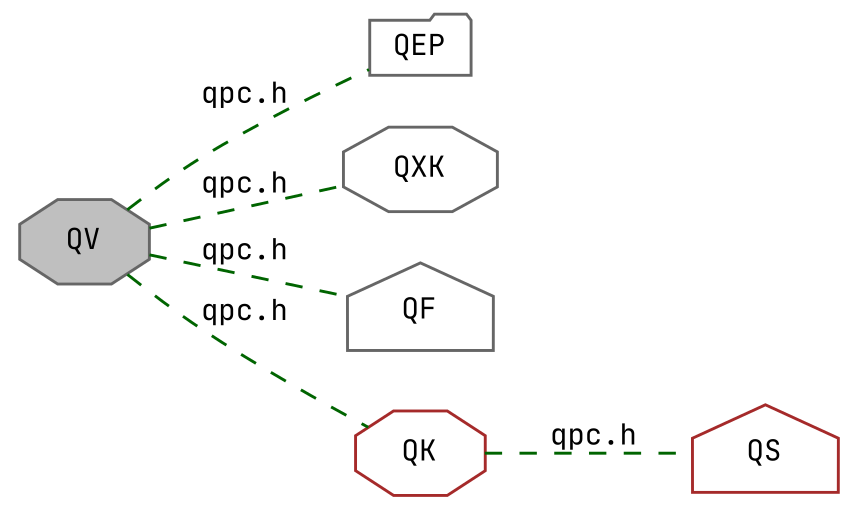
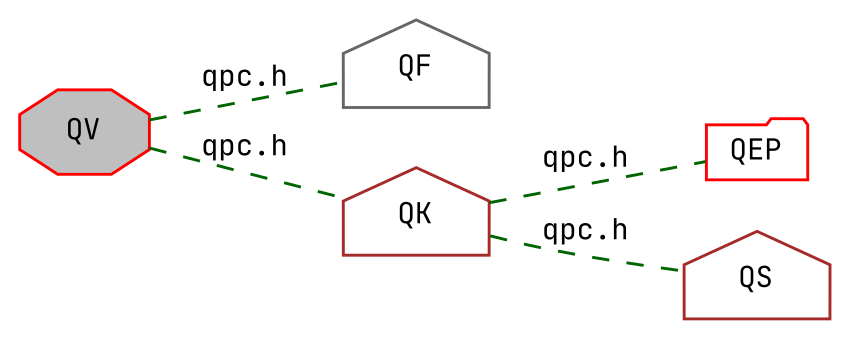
(420, 48) -> (757, 152)
(244, 133) -> (598, 182)
(420, 169) -> none
(85, 242) -> (85, 132)
(420, 453) -> (416, 216)
